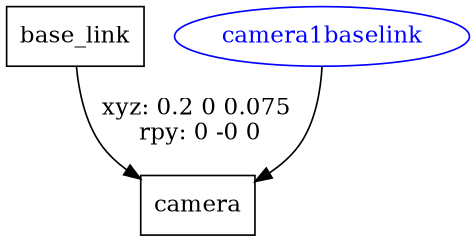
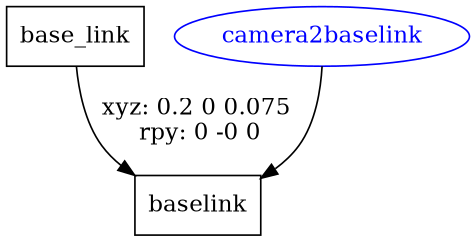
(322, 36) -> (322, 36)
(198, 205) -> (198, 205)
